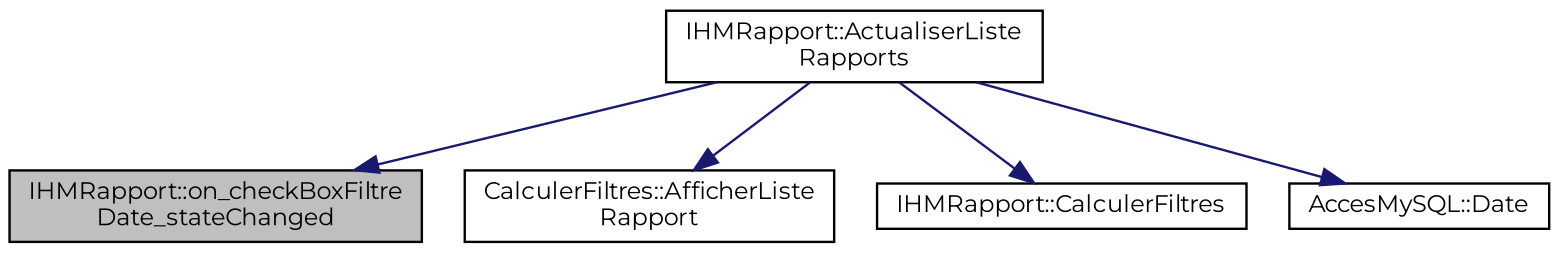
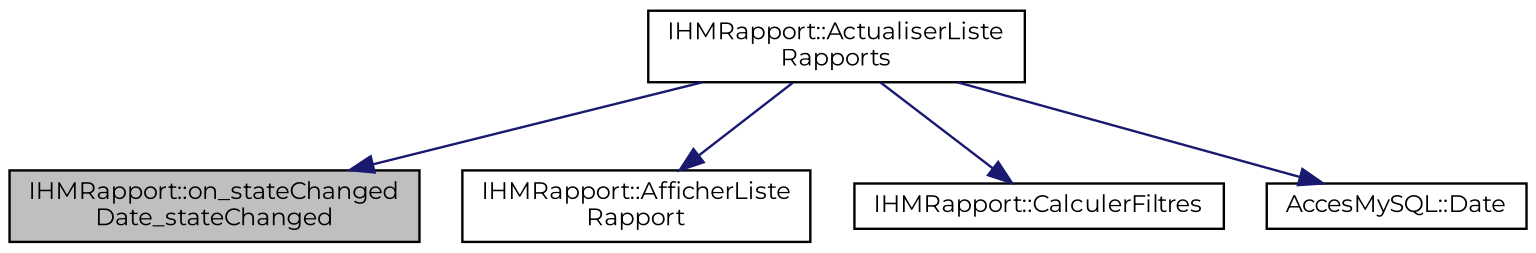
(216, 206) -> (214, 206)
(649, 206) -> (636, 206)
